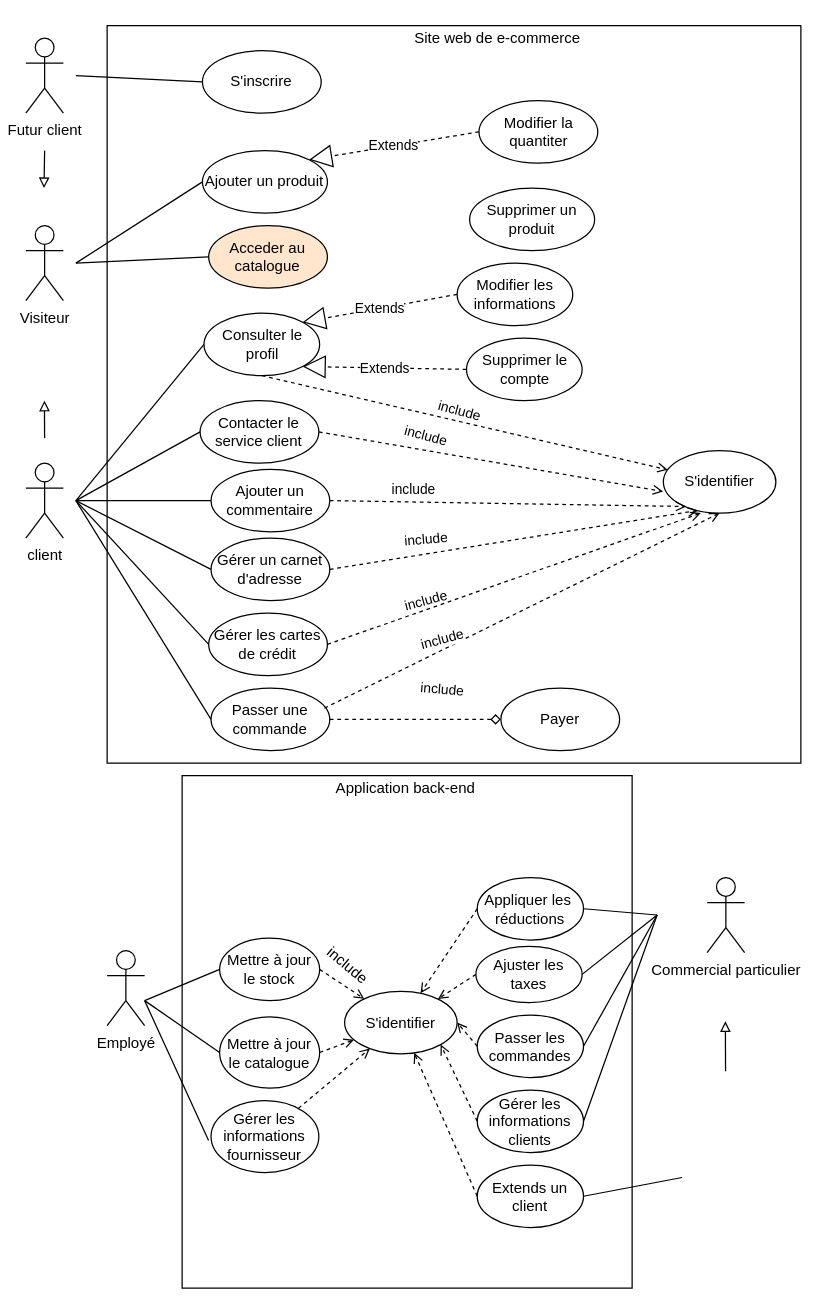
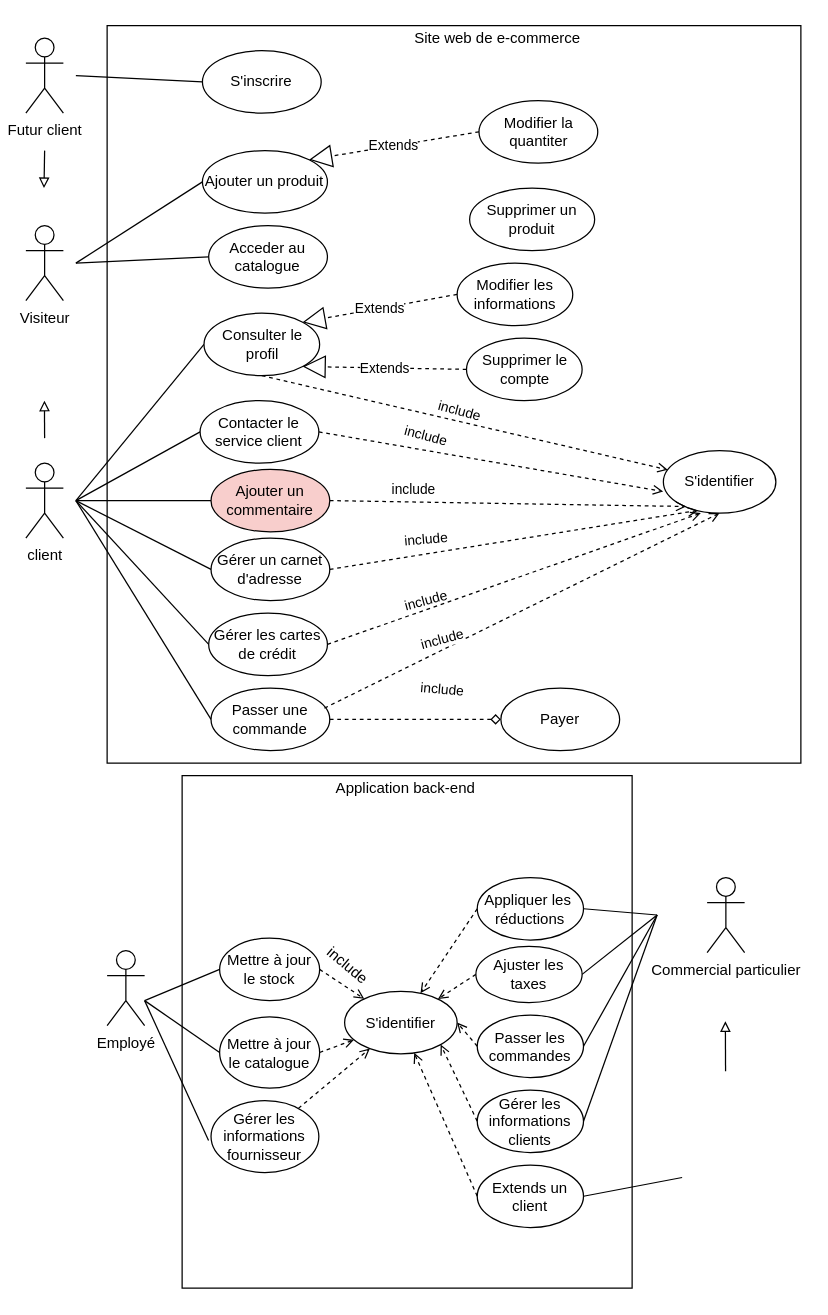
(268, 257) -> (268, 257)
(270, 501) -> (270, 501)
